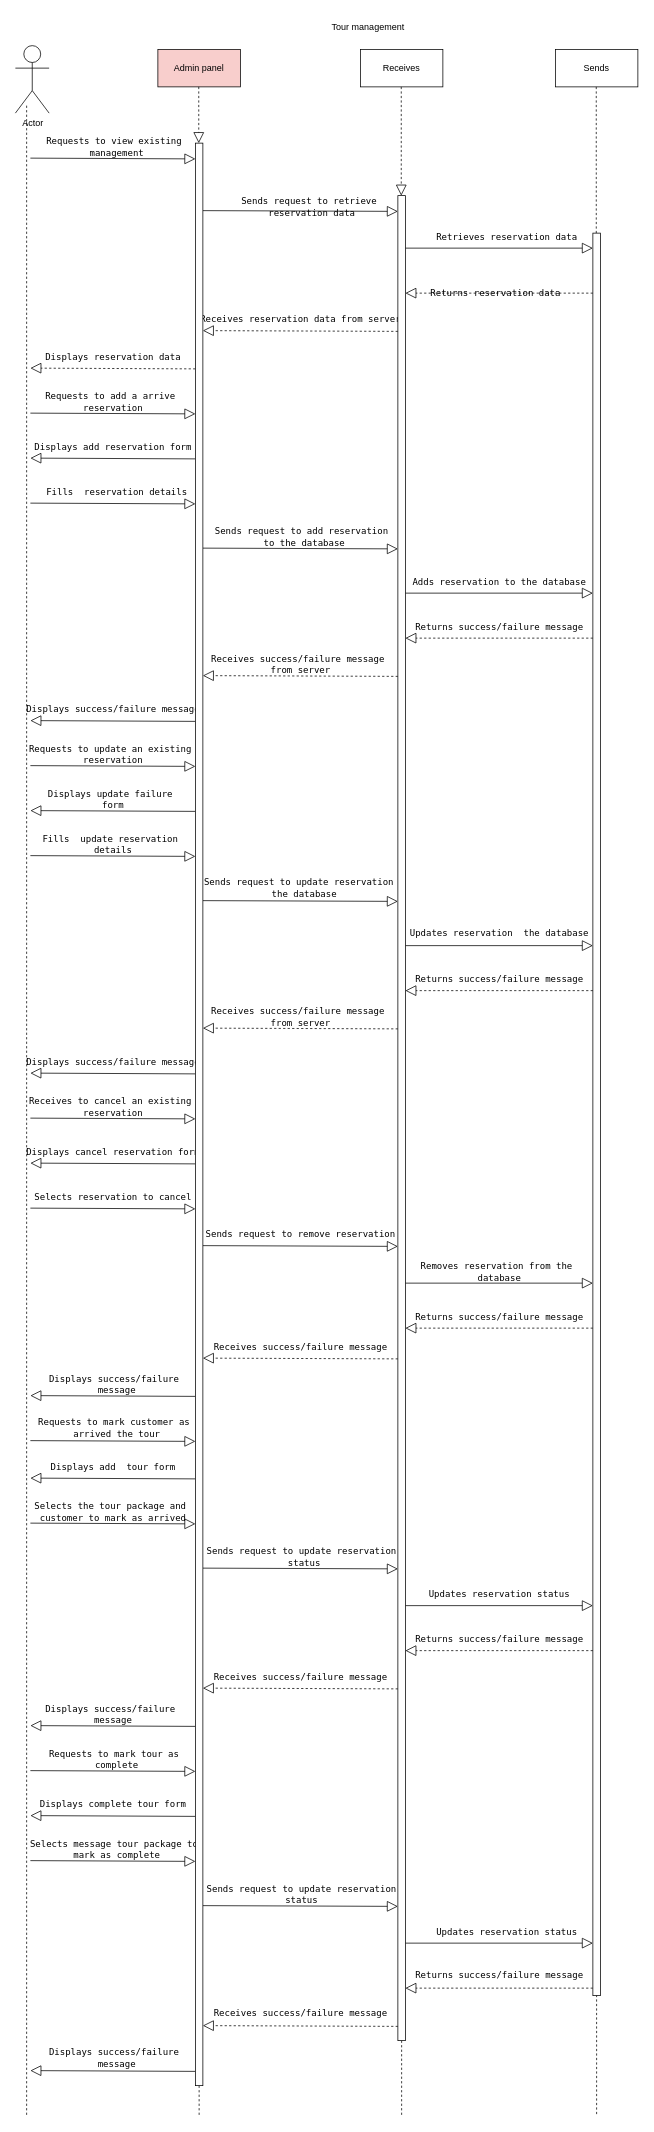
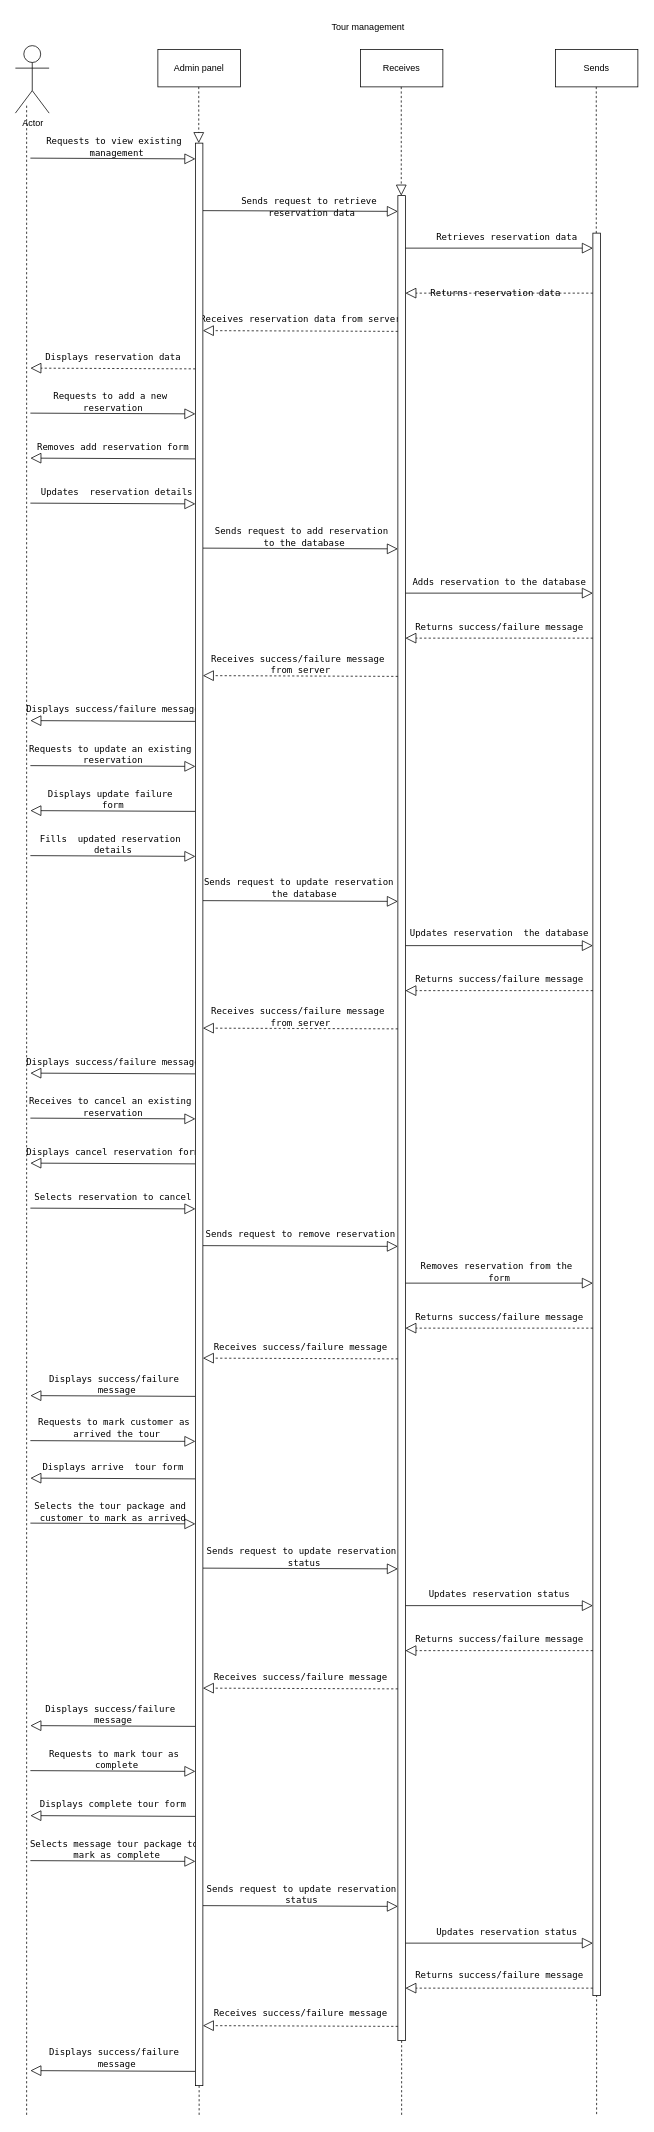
(199, 68) -> (199, 68)
(113, 402) -> (113, 402)
(113, 447) -> (113, 447)
(117, 492) -> (117, 492)
(113, 844) -> (113, 844)
(500, 1272) -> (500, 1272)
(113, 1467) -> (113, 1467)
